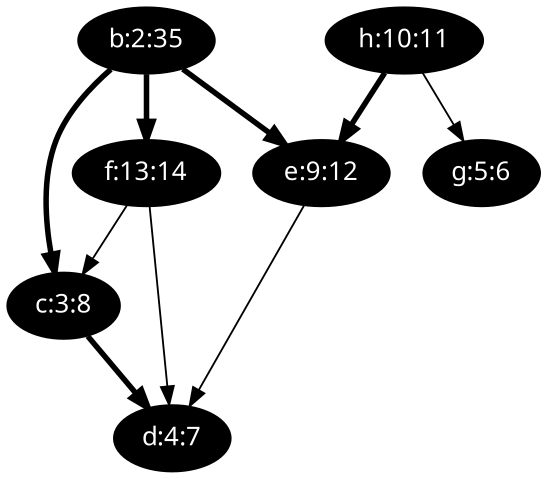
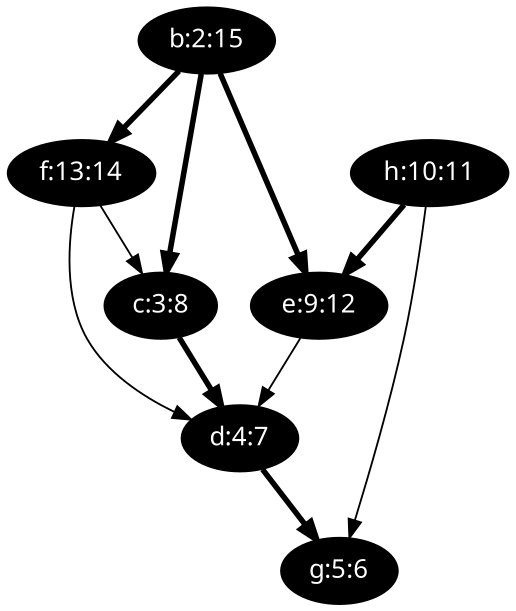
(146, 41) -> (207, 41)
none -> (284, 497)
